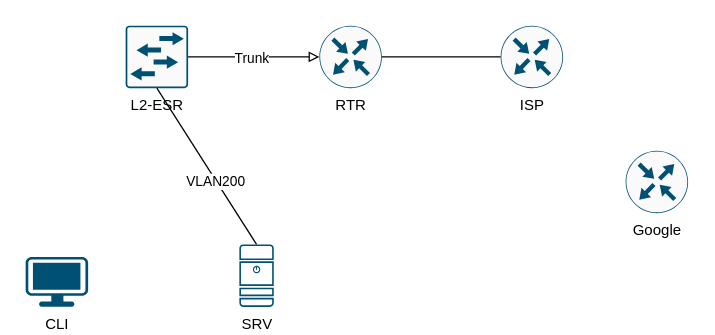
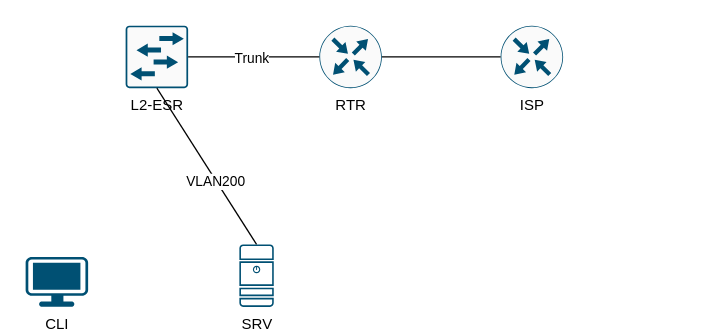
(308, 57) -> (312, 57)
(657, 182) -> none
